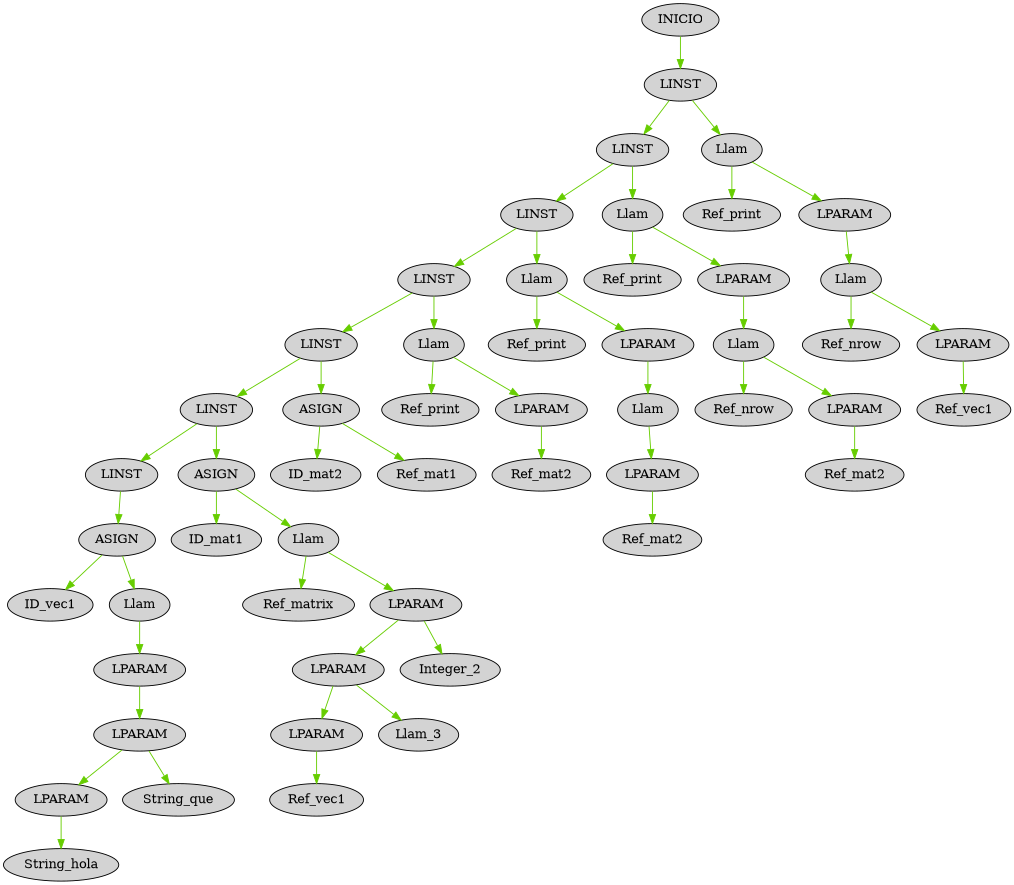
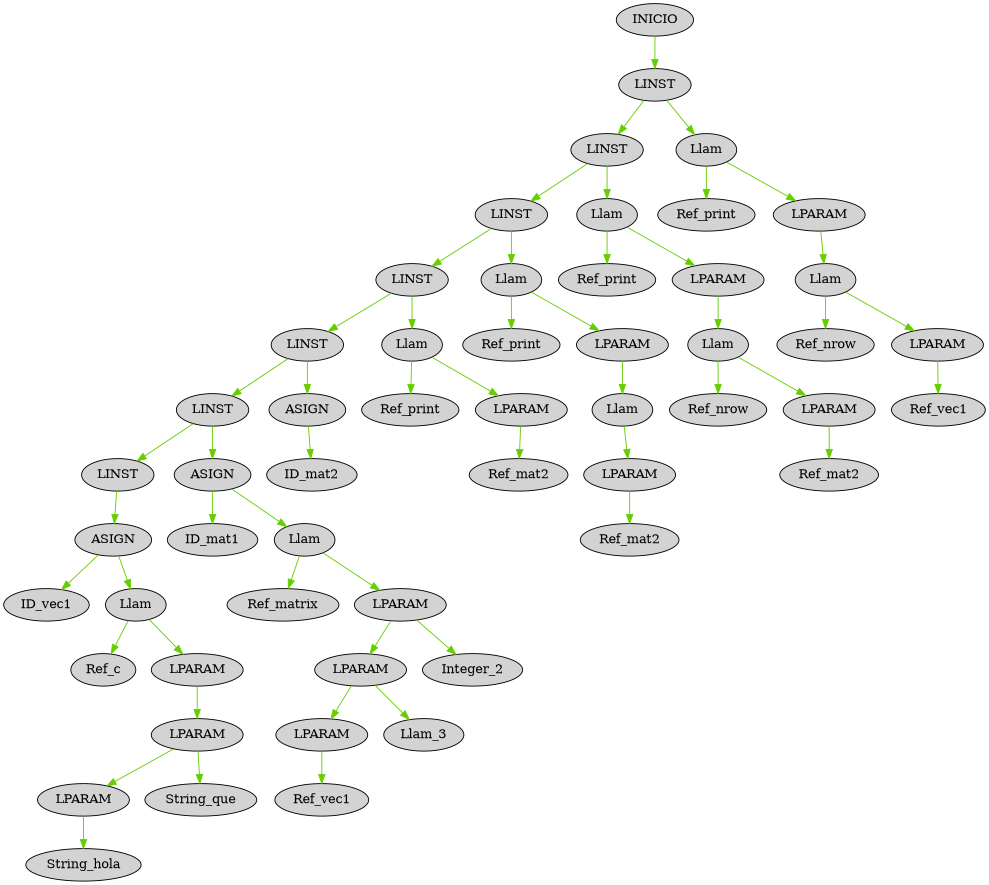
(427, 475) -> none
none -> (103, 670)
